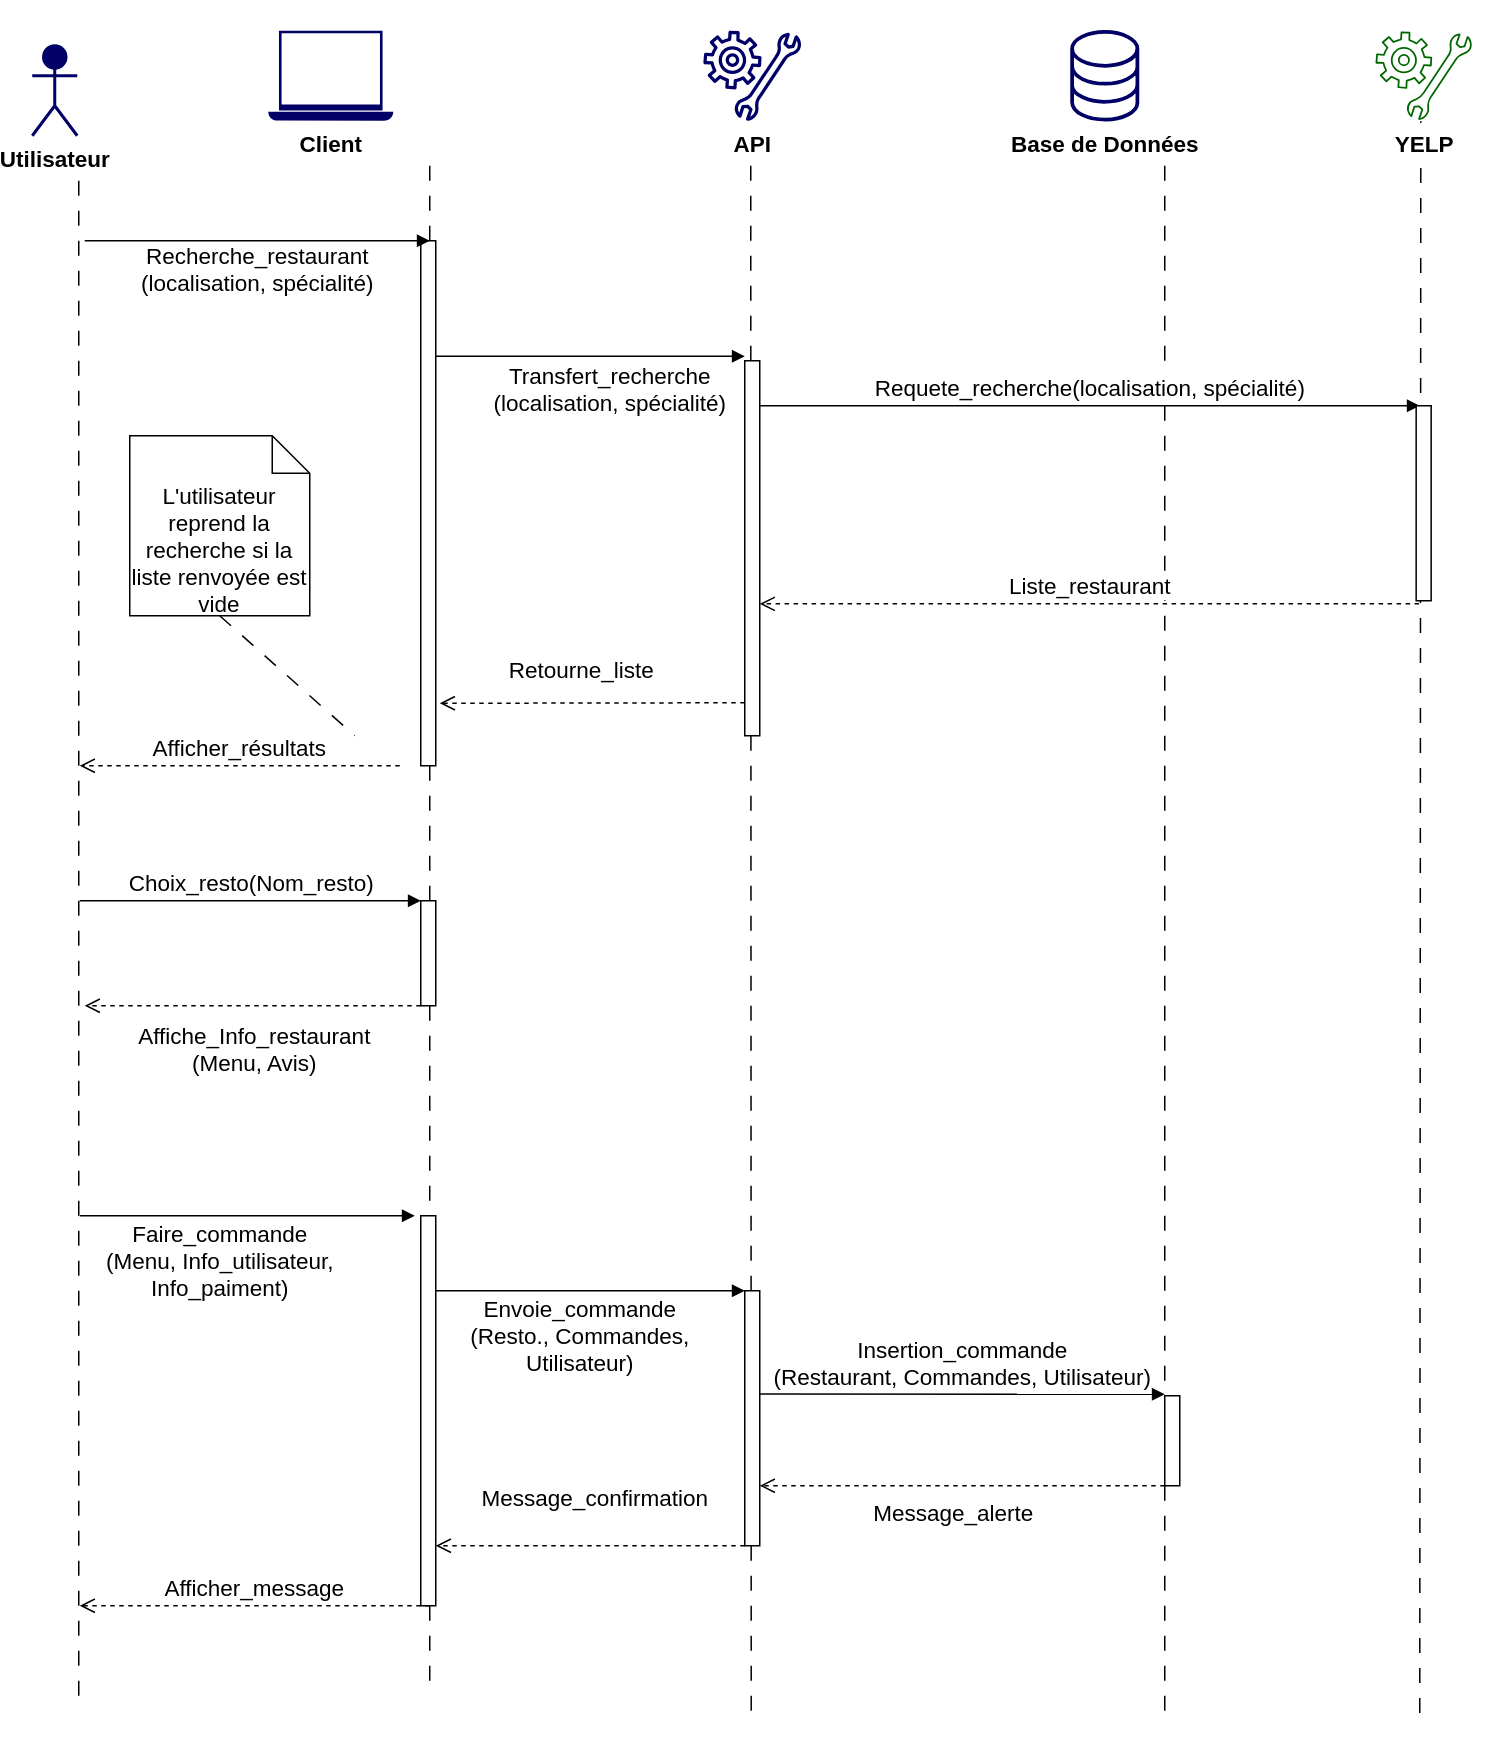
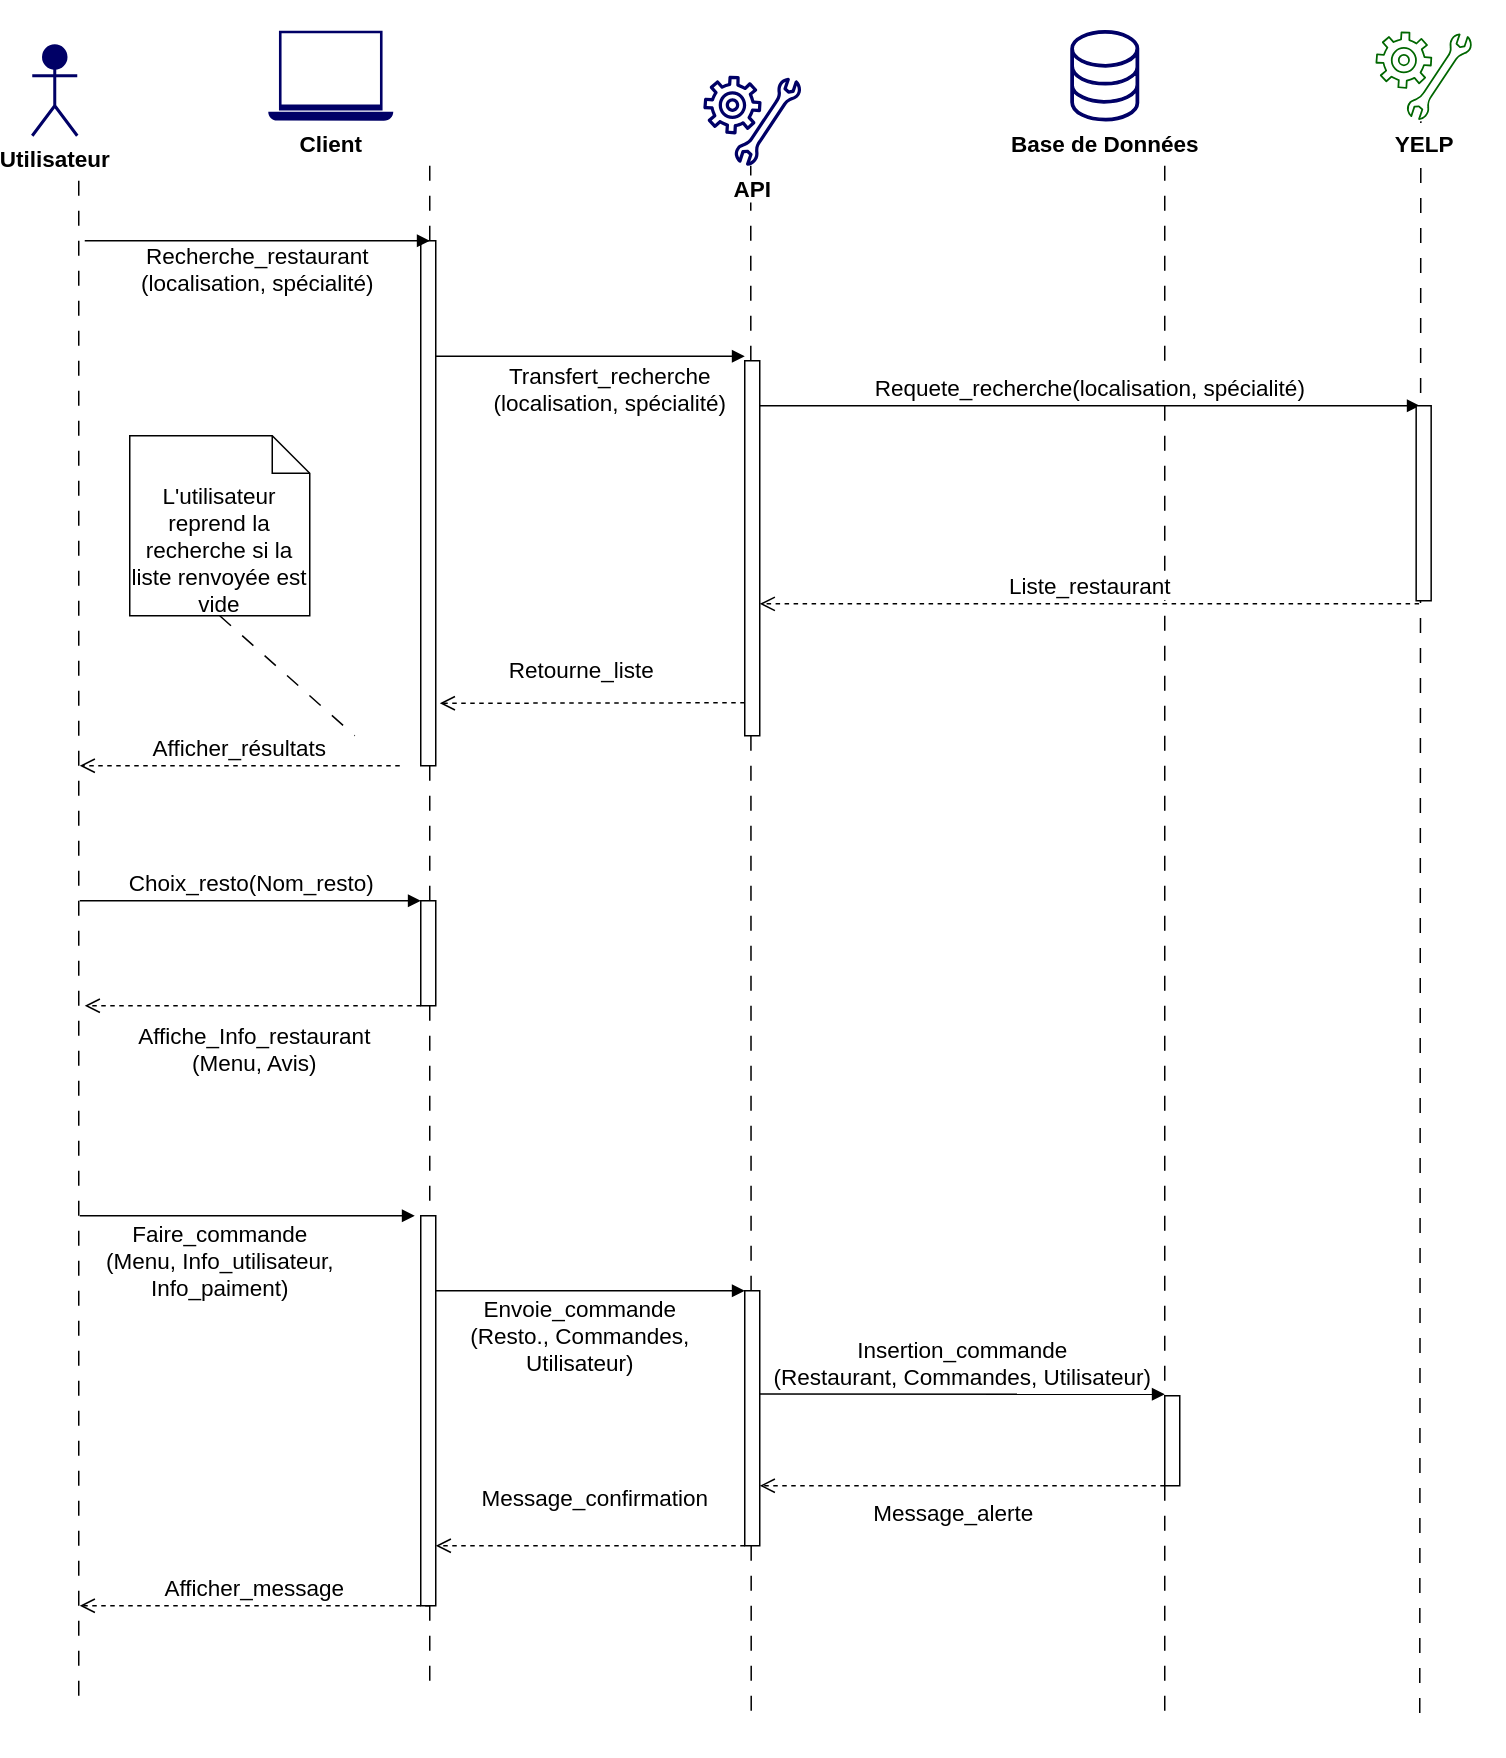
(752, 76) -> (752, 121)
